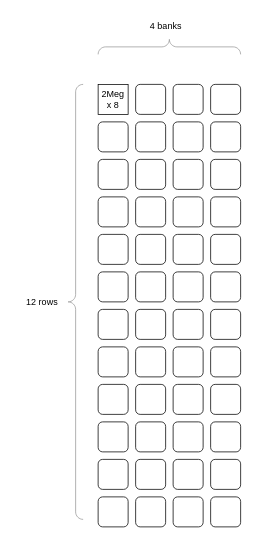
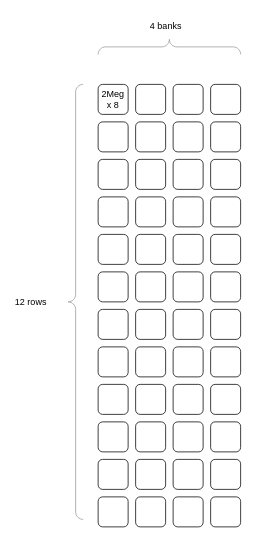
(113, 99) -> (113, 99)
(42, 302) -> (30, 302)
